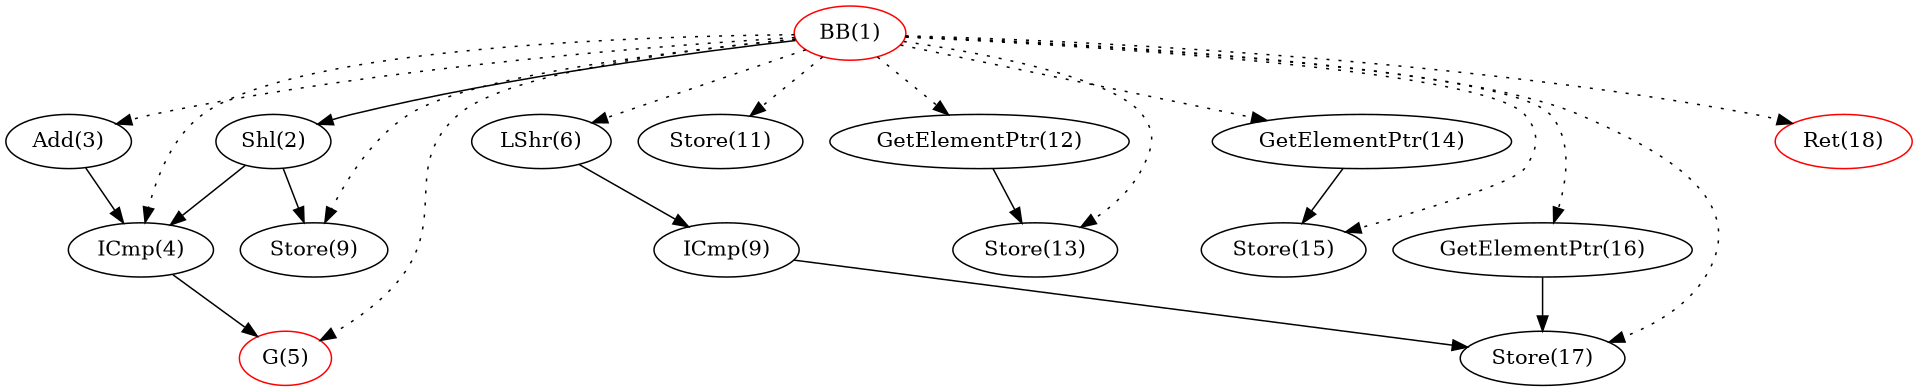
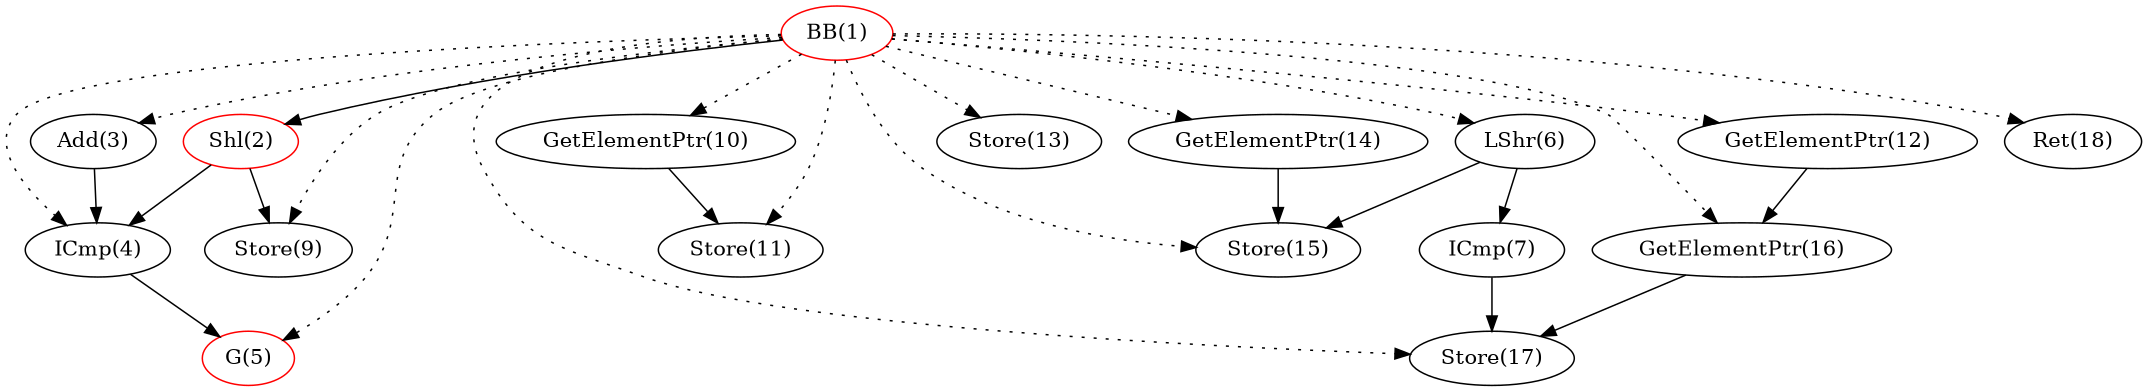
(273, 142) -> (241, 142)
none -> (646, 142)
(1844, 142) -> (2073, 142)
(1004, 189) -> (1790, 190)
none -> (1410, 192)
(727, 250) -> (1492, 250)
